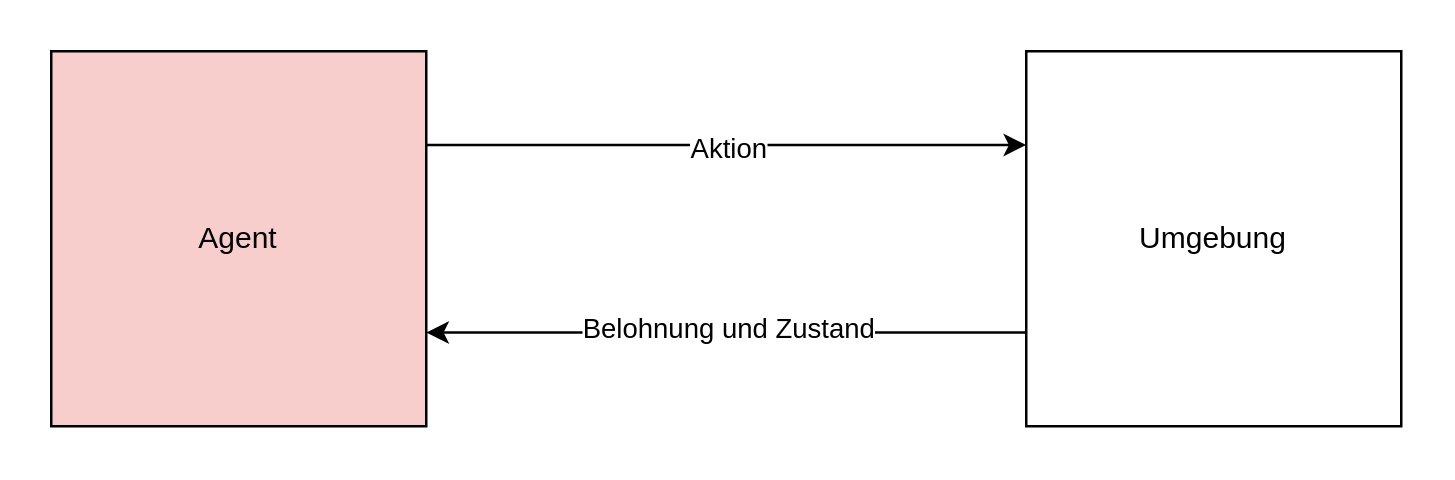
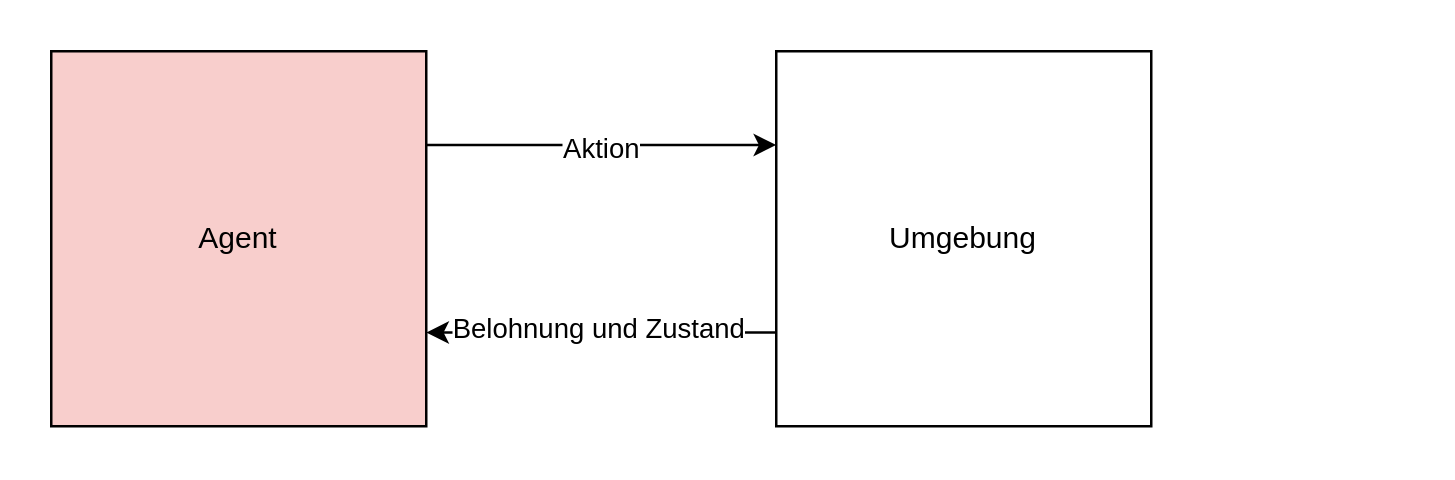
(1214, 239) -> (964, 239)
